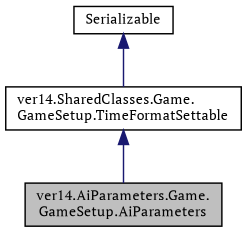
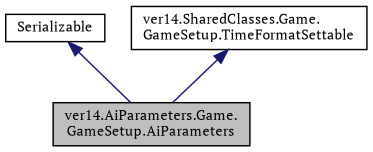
(124, 68) -> (105, 77)
